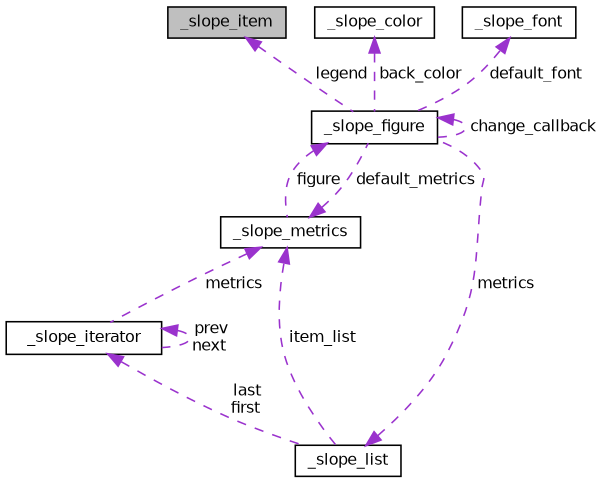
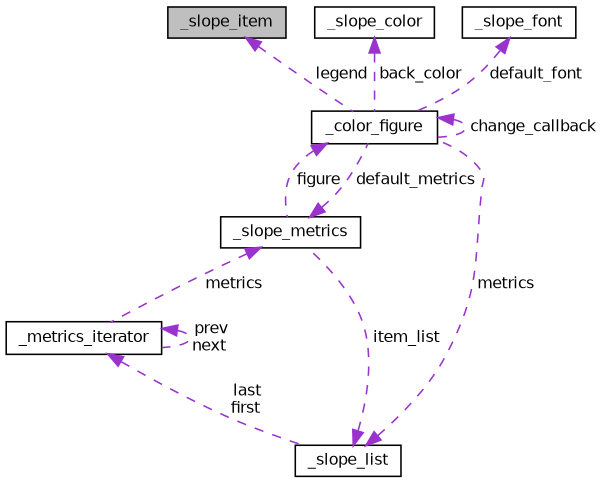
(375, 127) -> (375, 127)
(84, 338) -> (84, 338)
(286, 361) -> (365, 330)
